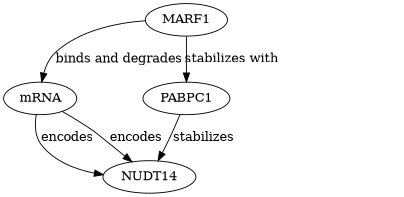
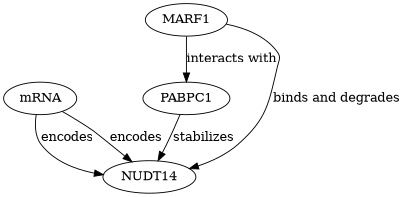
(86, 33) -> (270, 96)
(232, 59) -> (232, 59)
